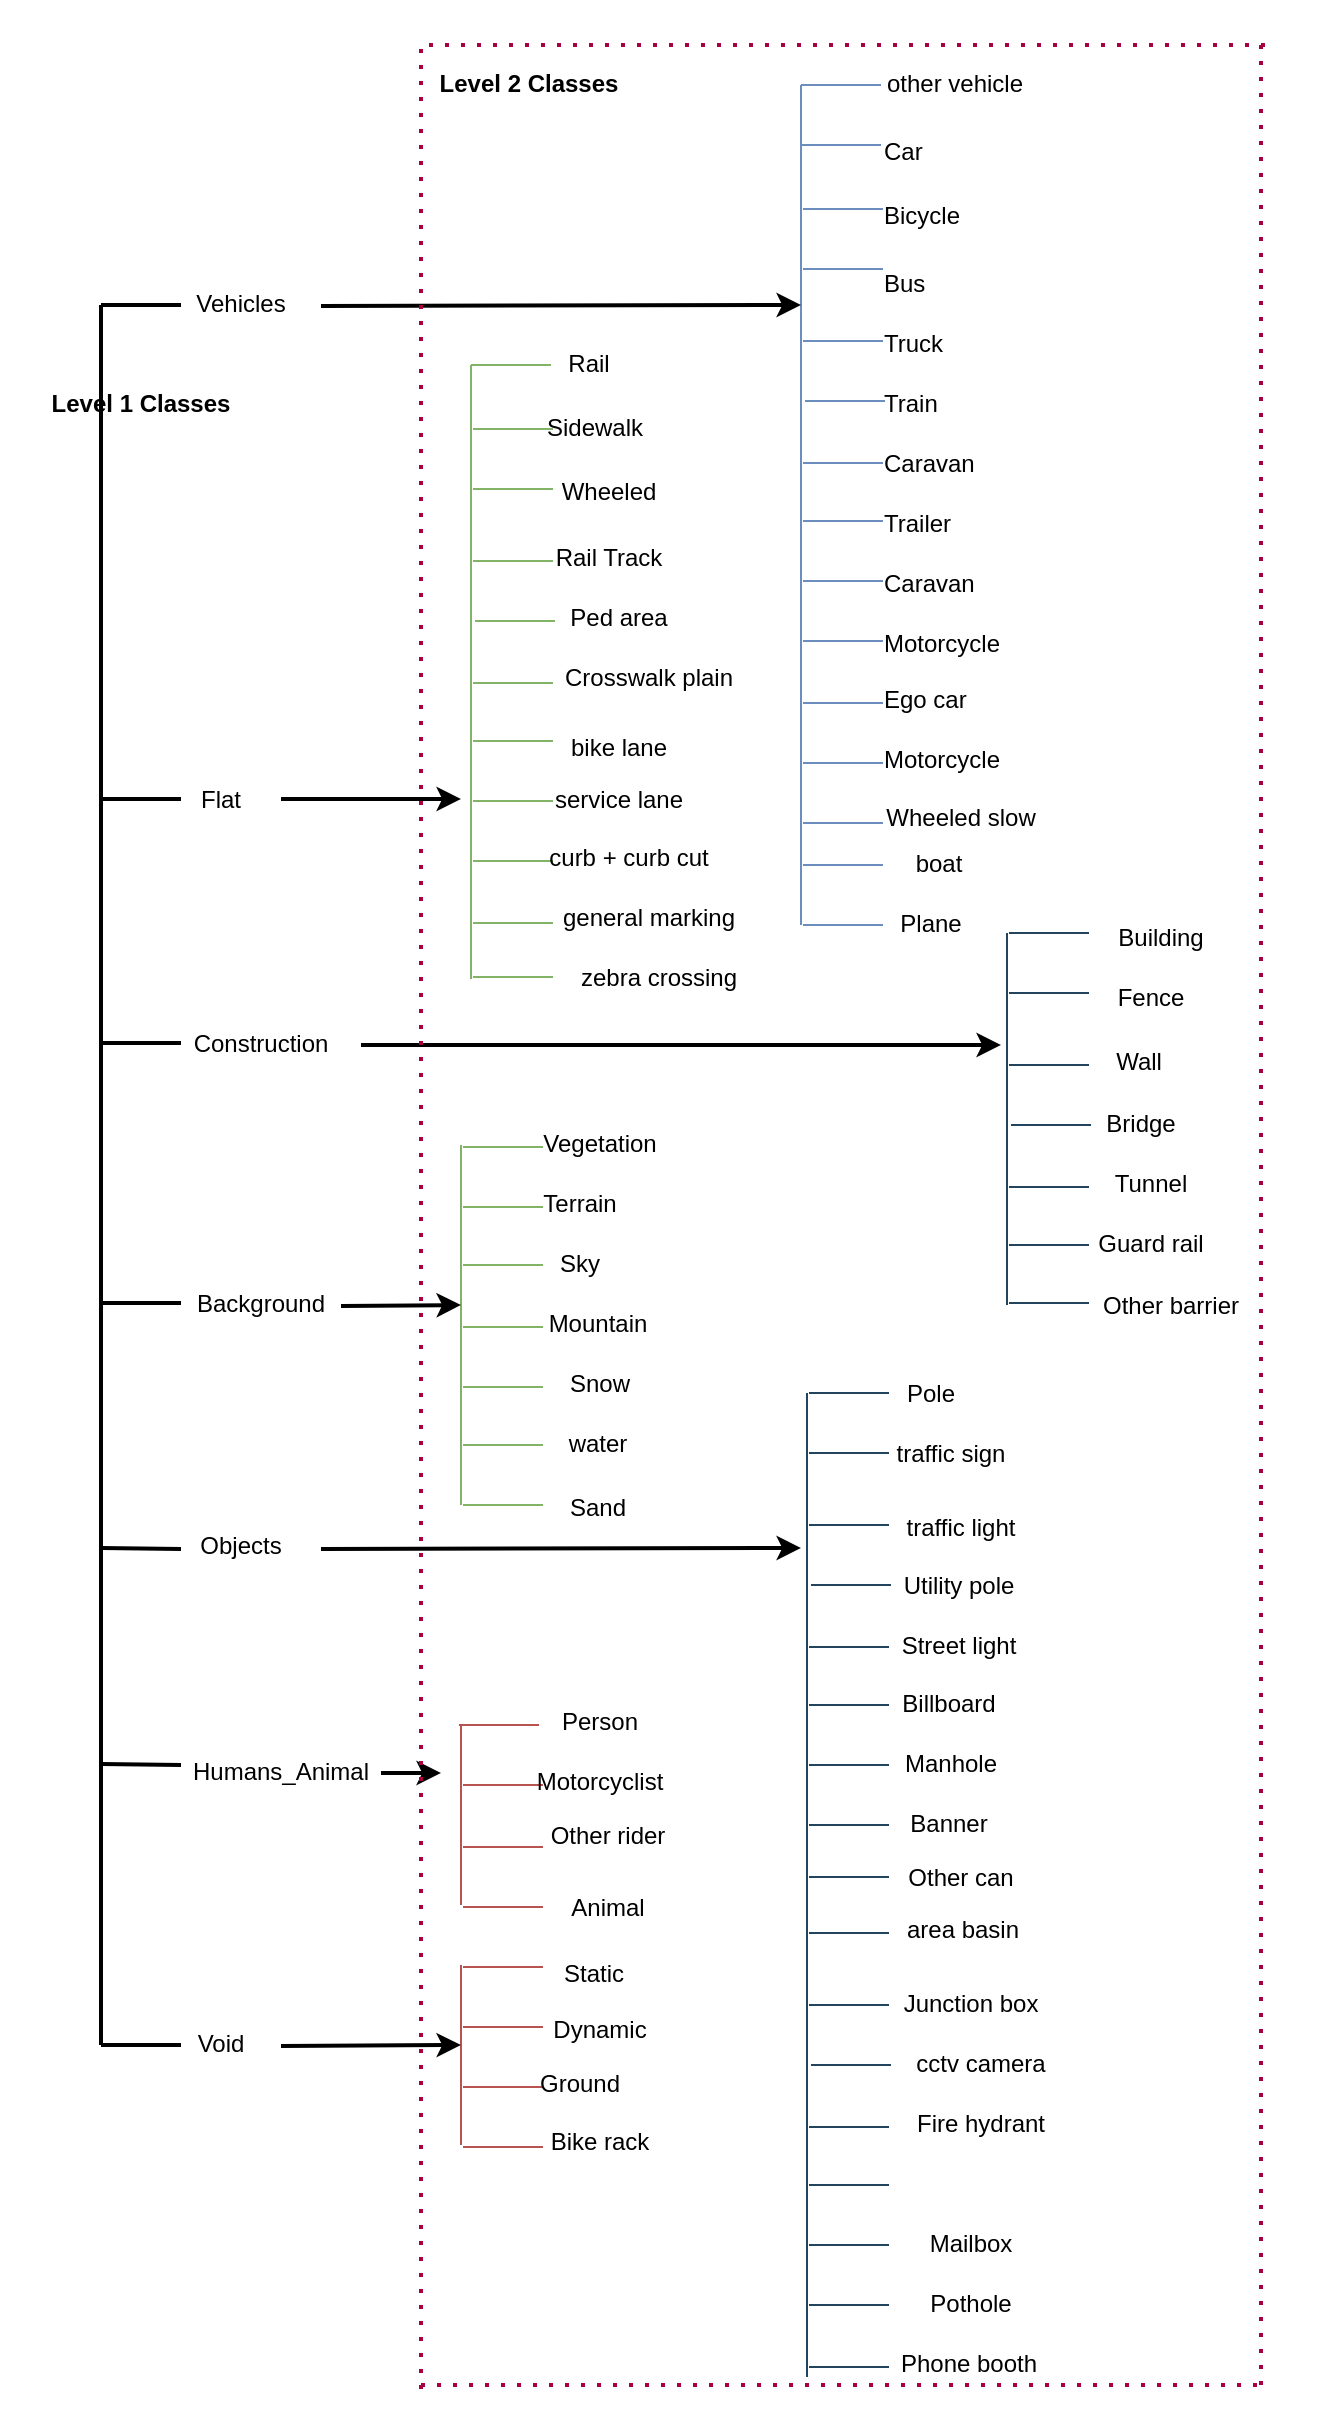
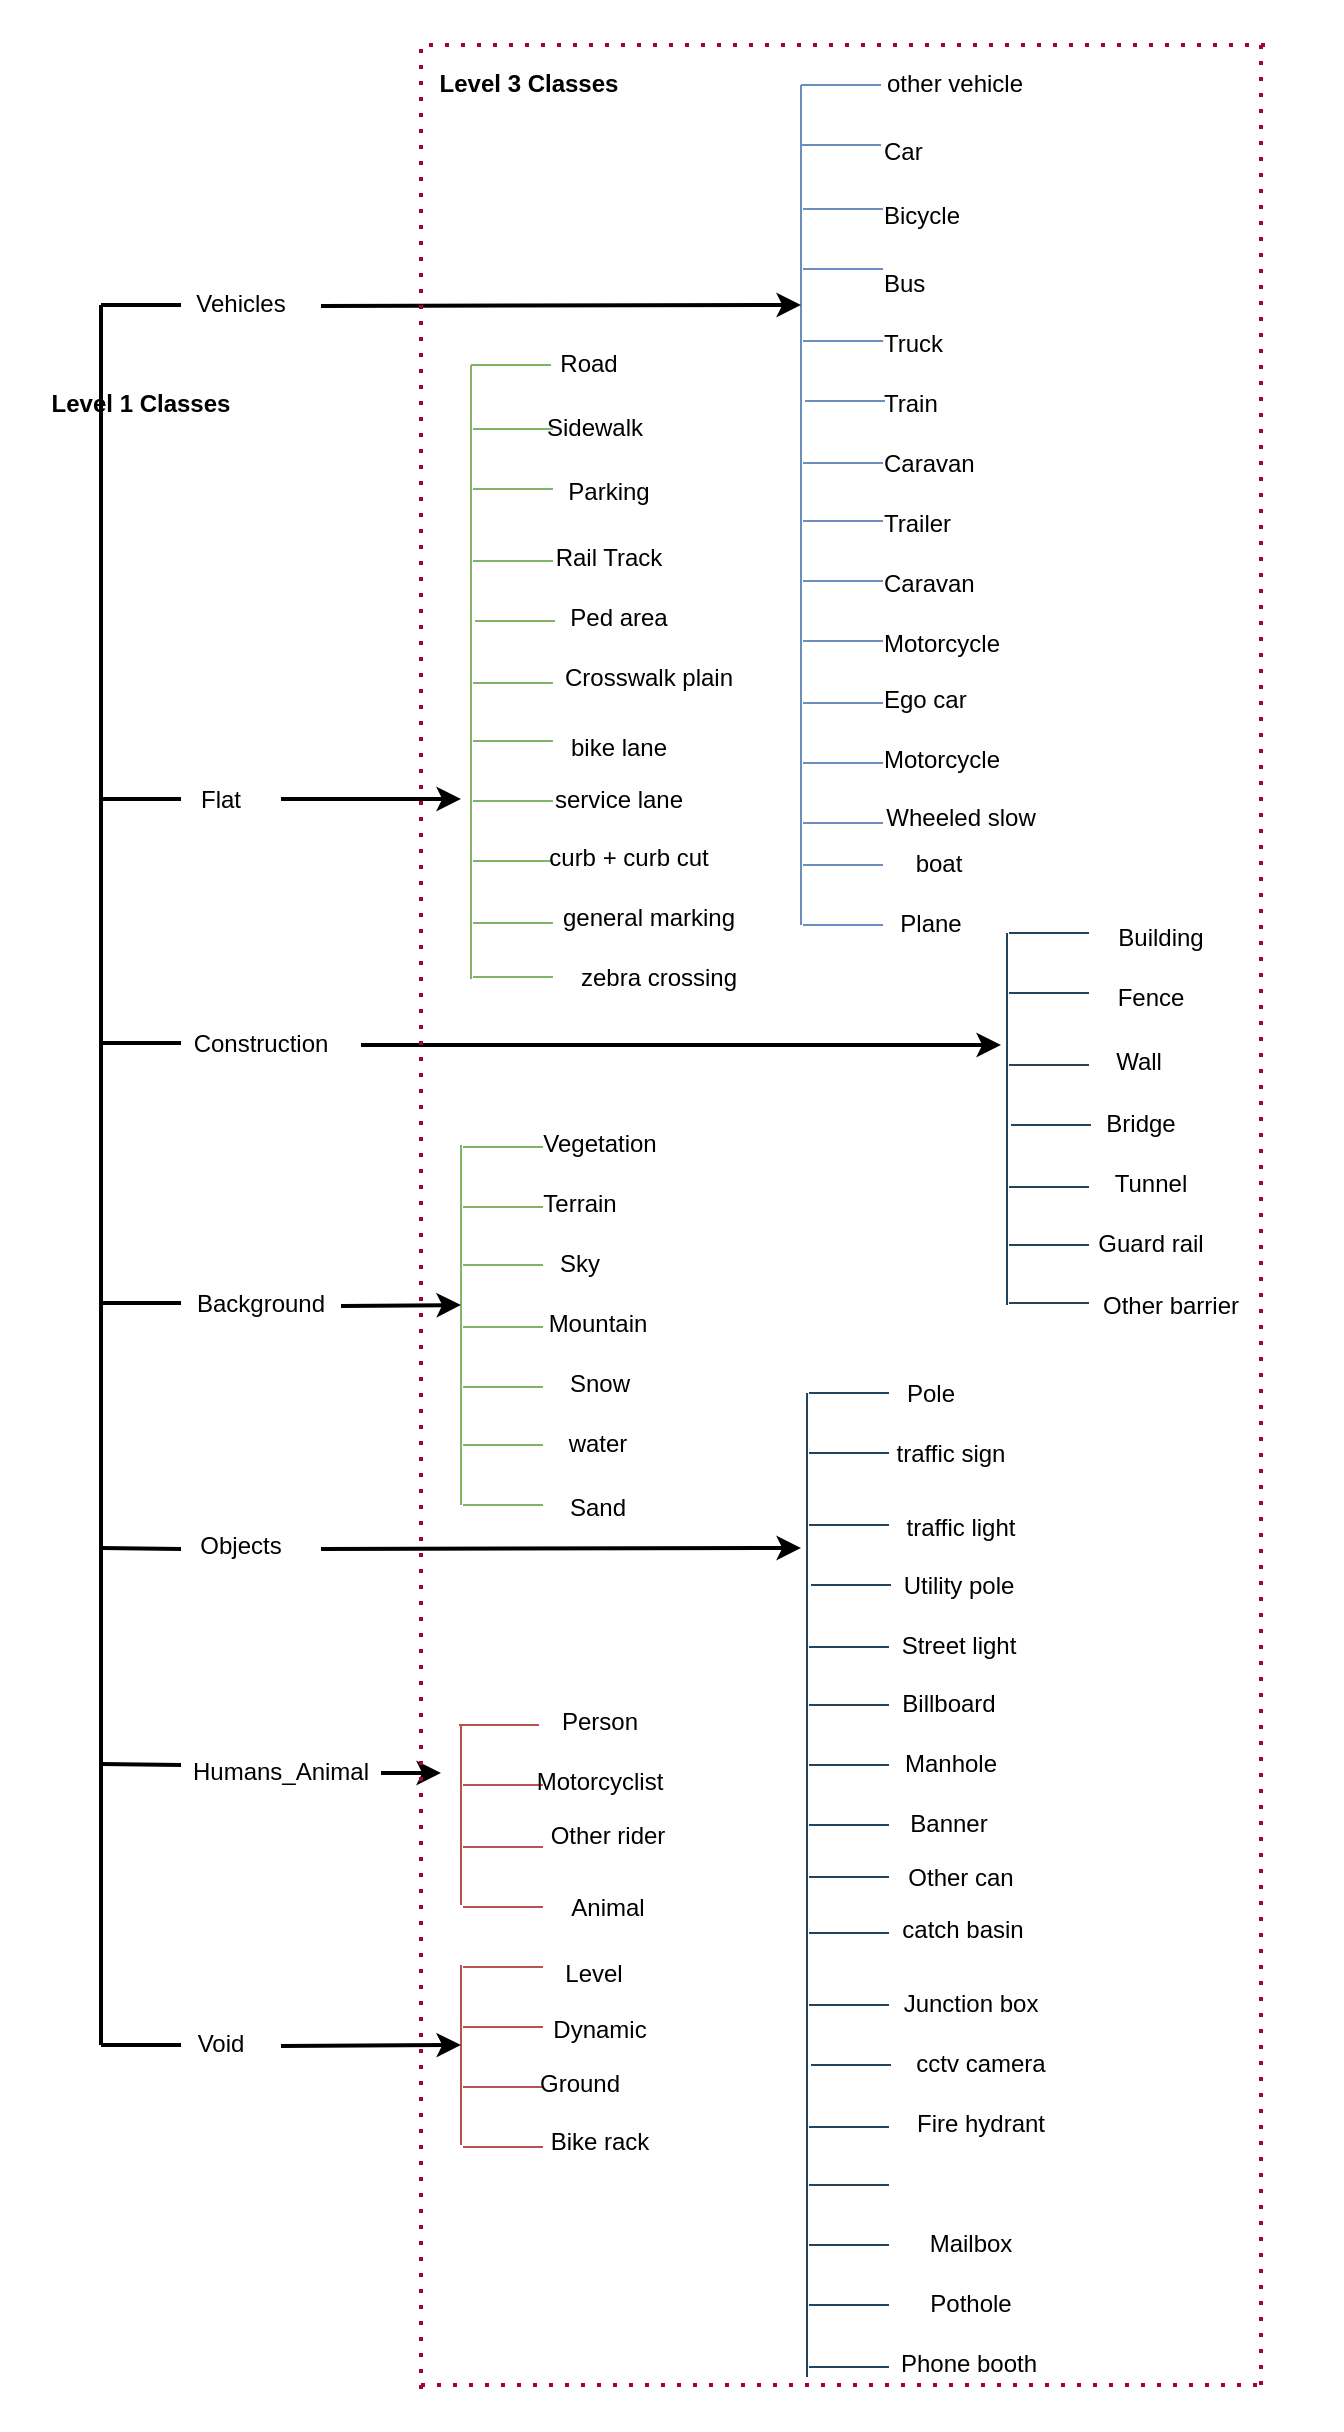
(530, 85) -> (530, 85)
(590, 365) -> (590, 365)
(610, 493) -> (610, 493)
(964, 1931) -> (964, 1931)
(595, 1975) -> (595, 1975)
